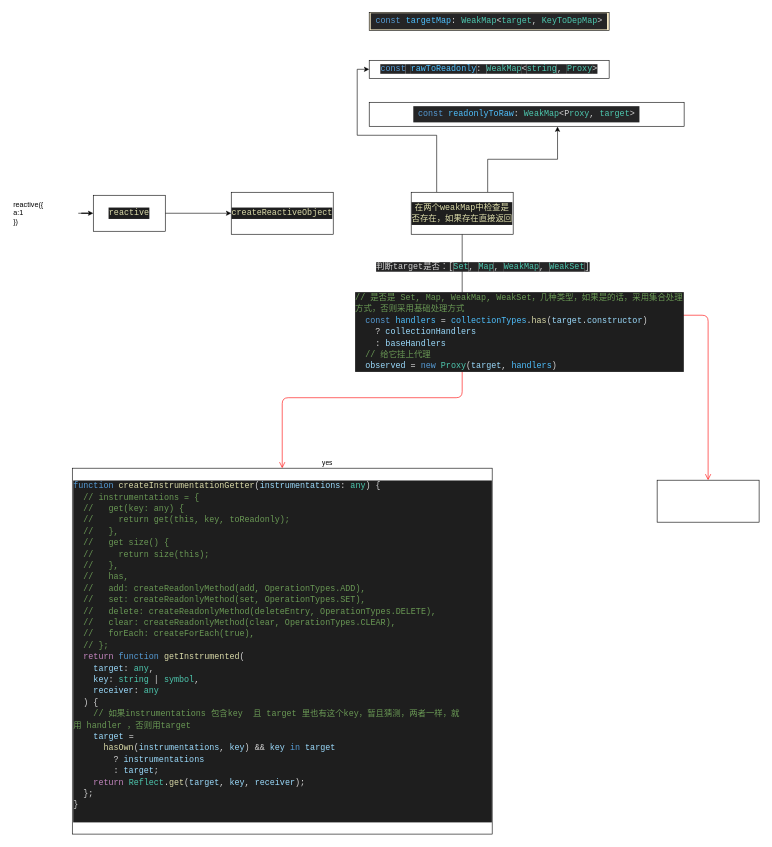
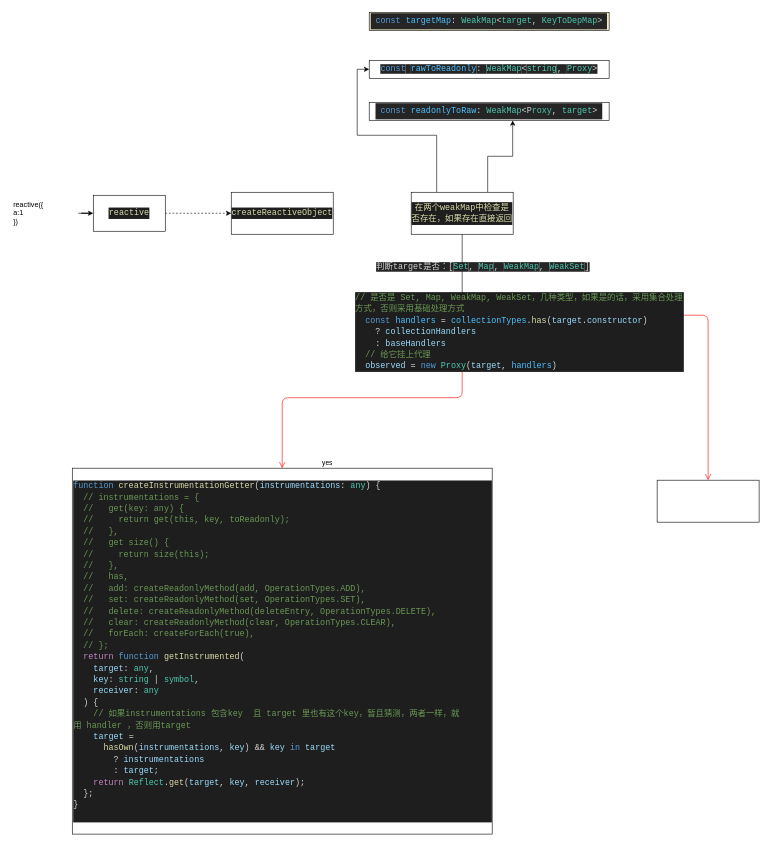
(527, 114) -> (489, 111)
(196, 213) -> (196, 213)
